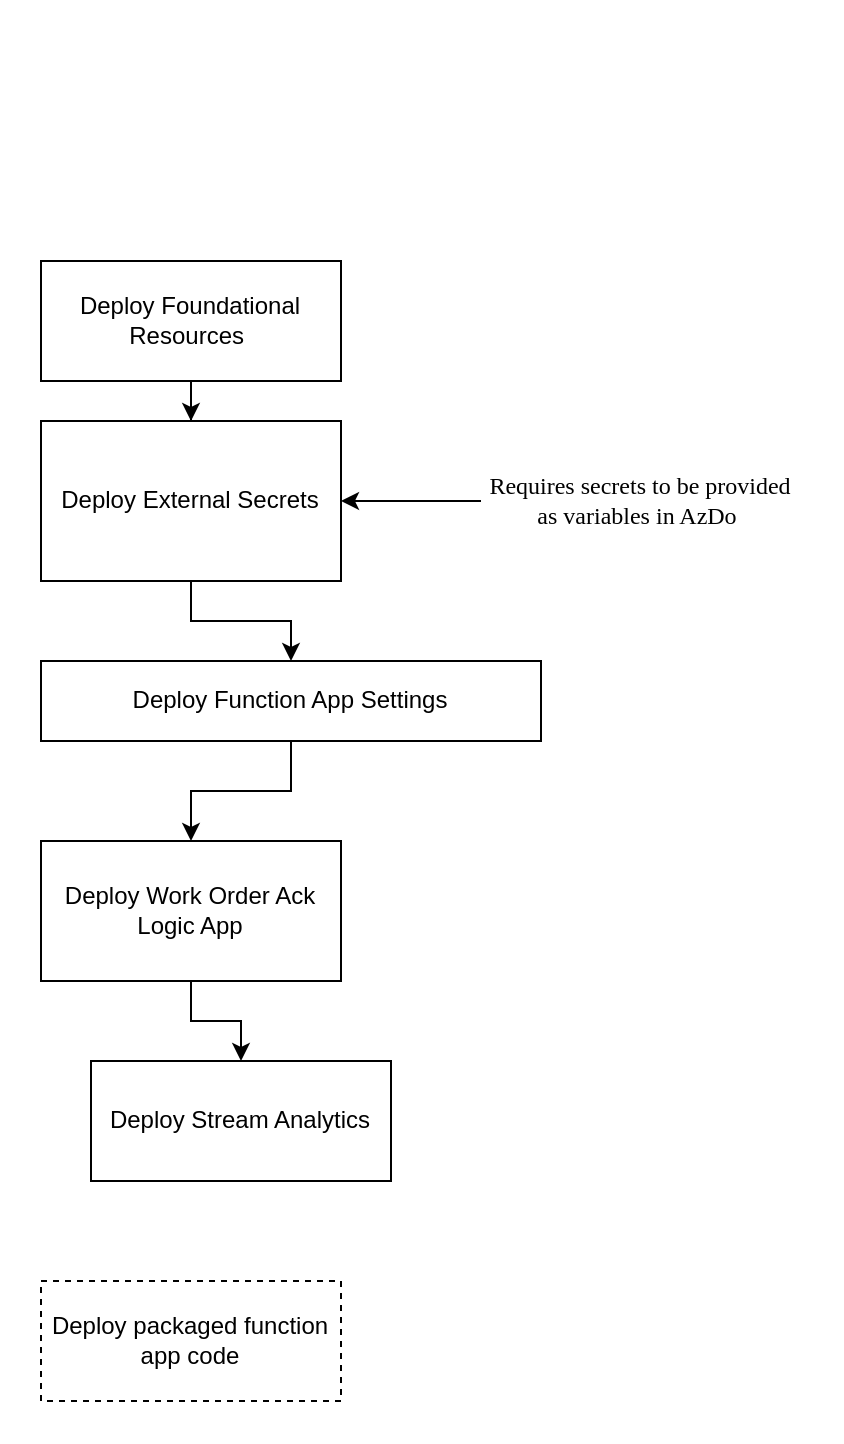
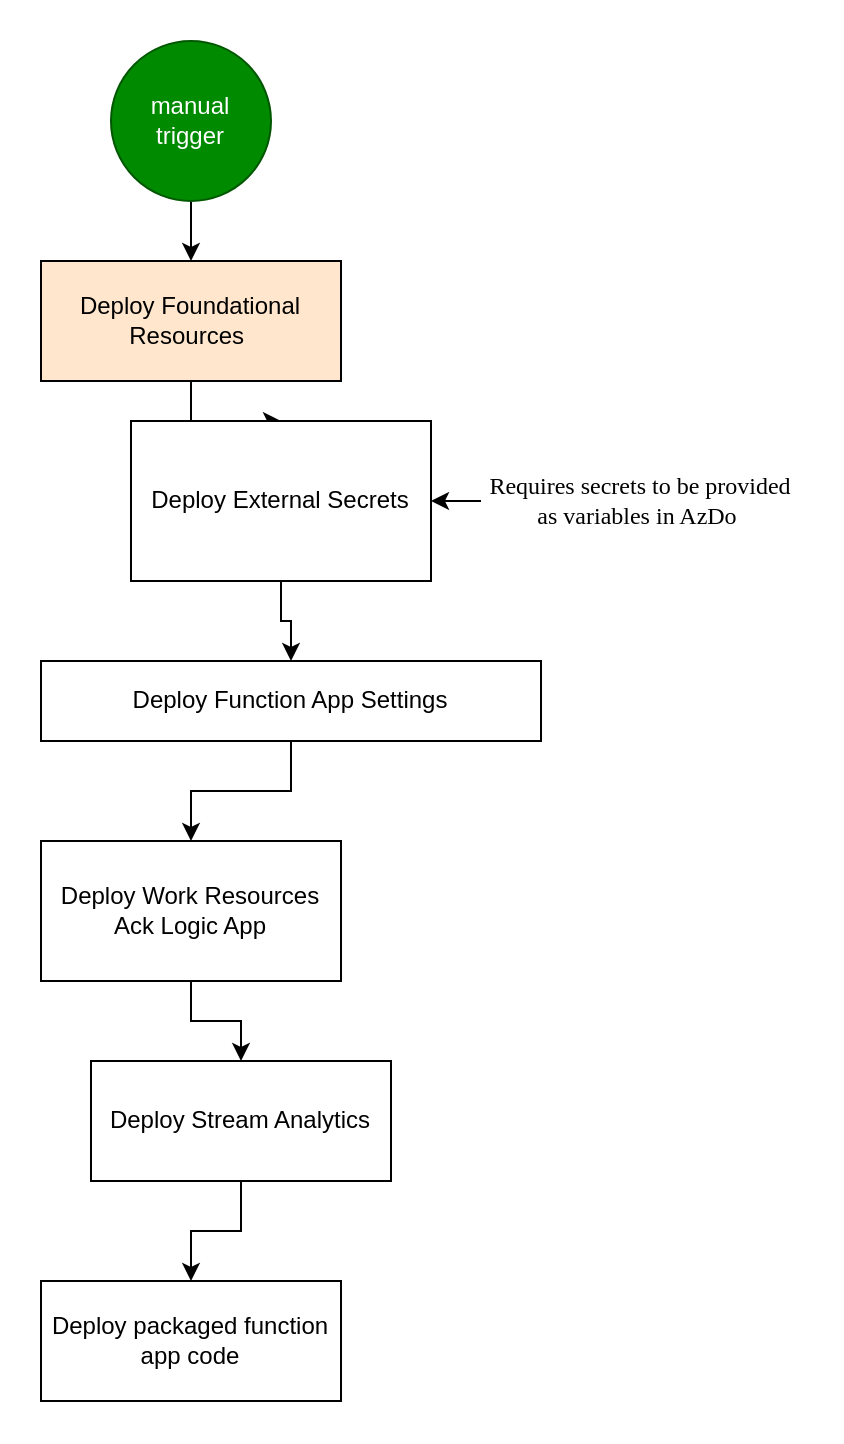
none -> (191, 121)
none -> (191, 238)
(191, 321) -> (191, 321)
(191, 501) -> (281, 501)
(191, 911) -> (191, 911)
none -> (223, 1231)
(191, 1341) -> (191, 1341)
